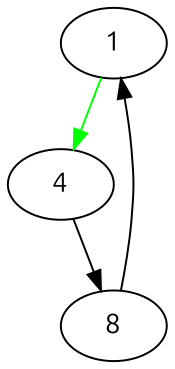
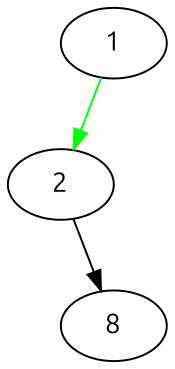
(61, 184) -> (61, 184)
(133, 194) -> none
